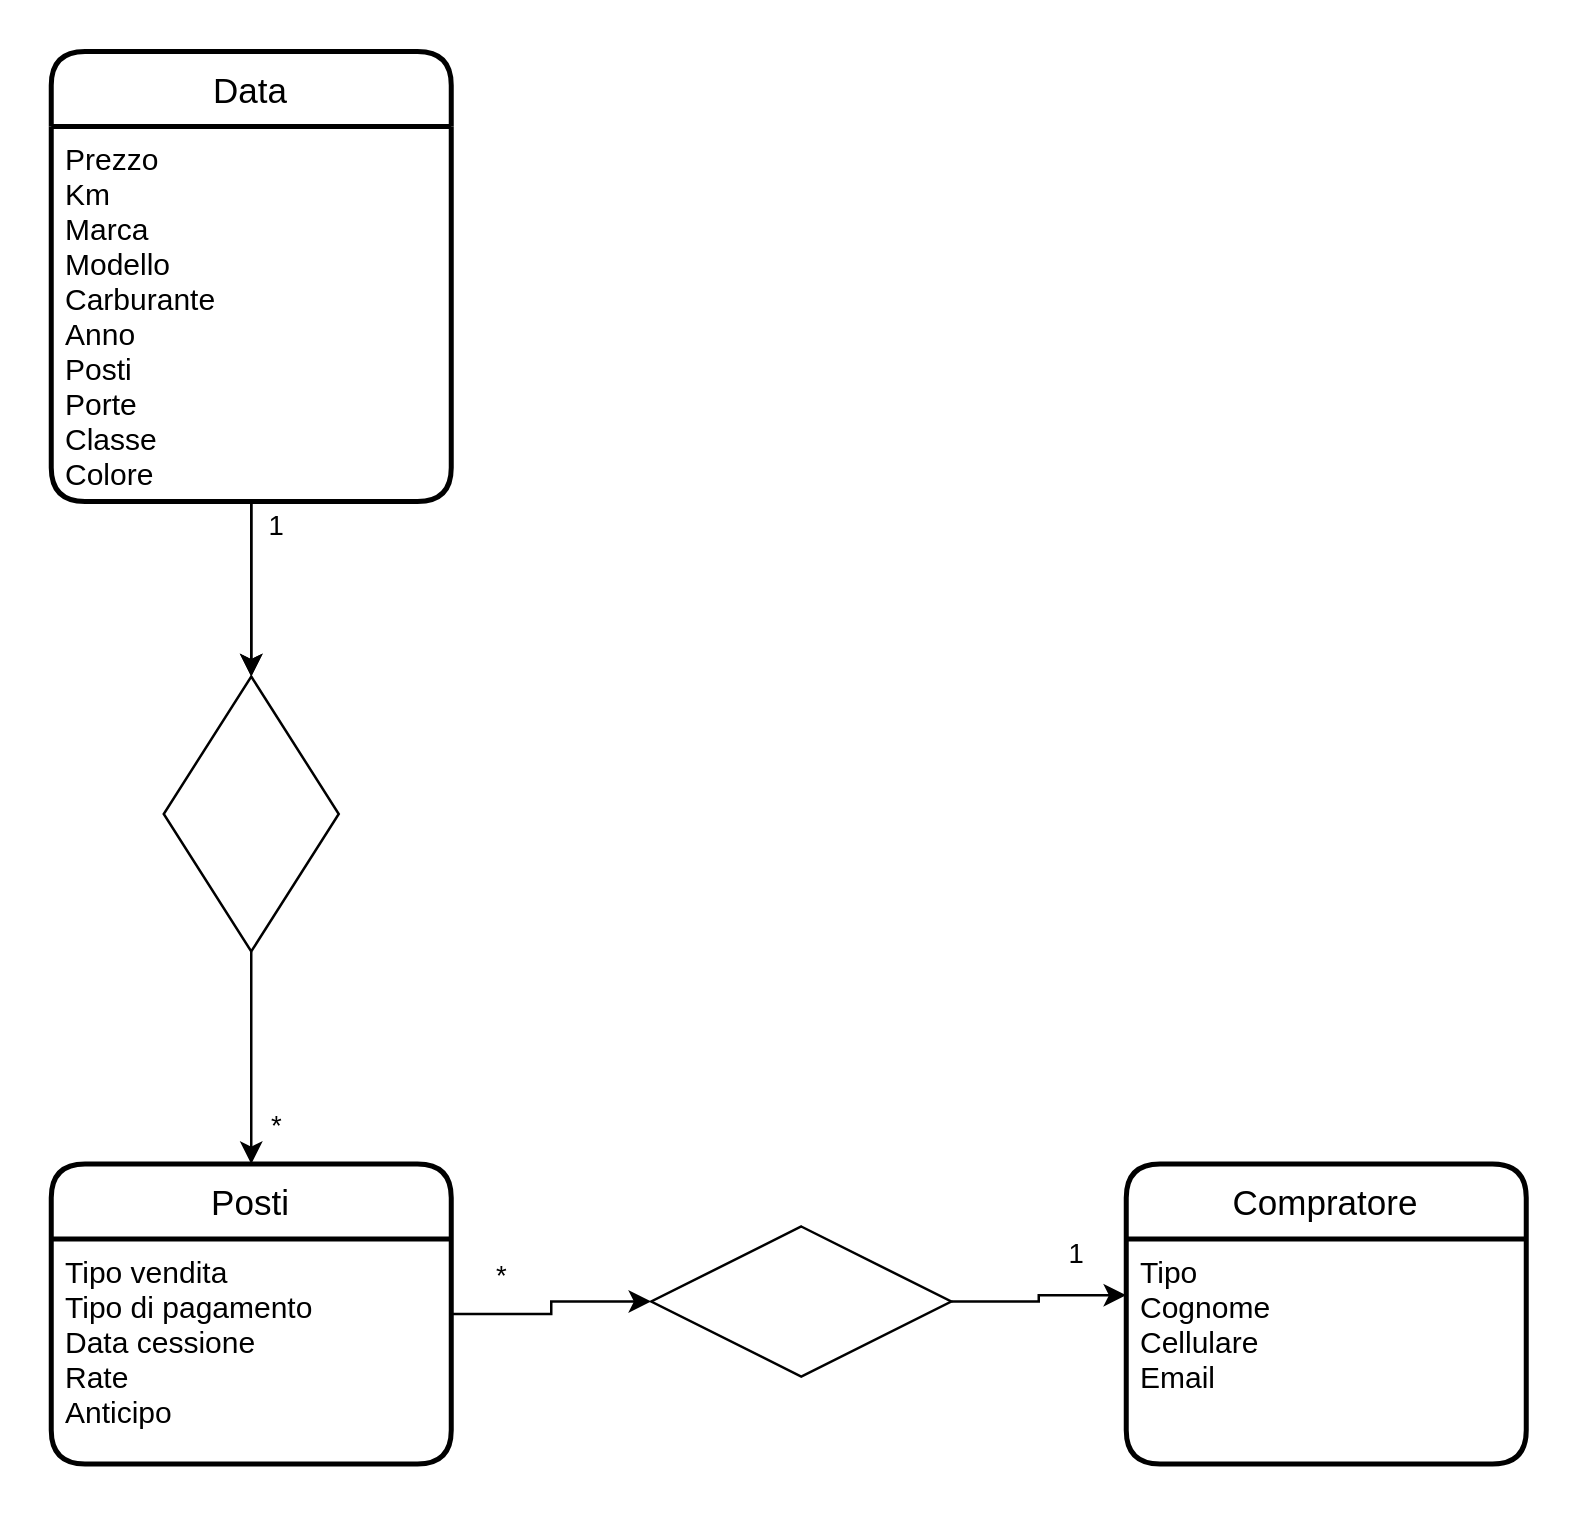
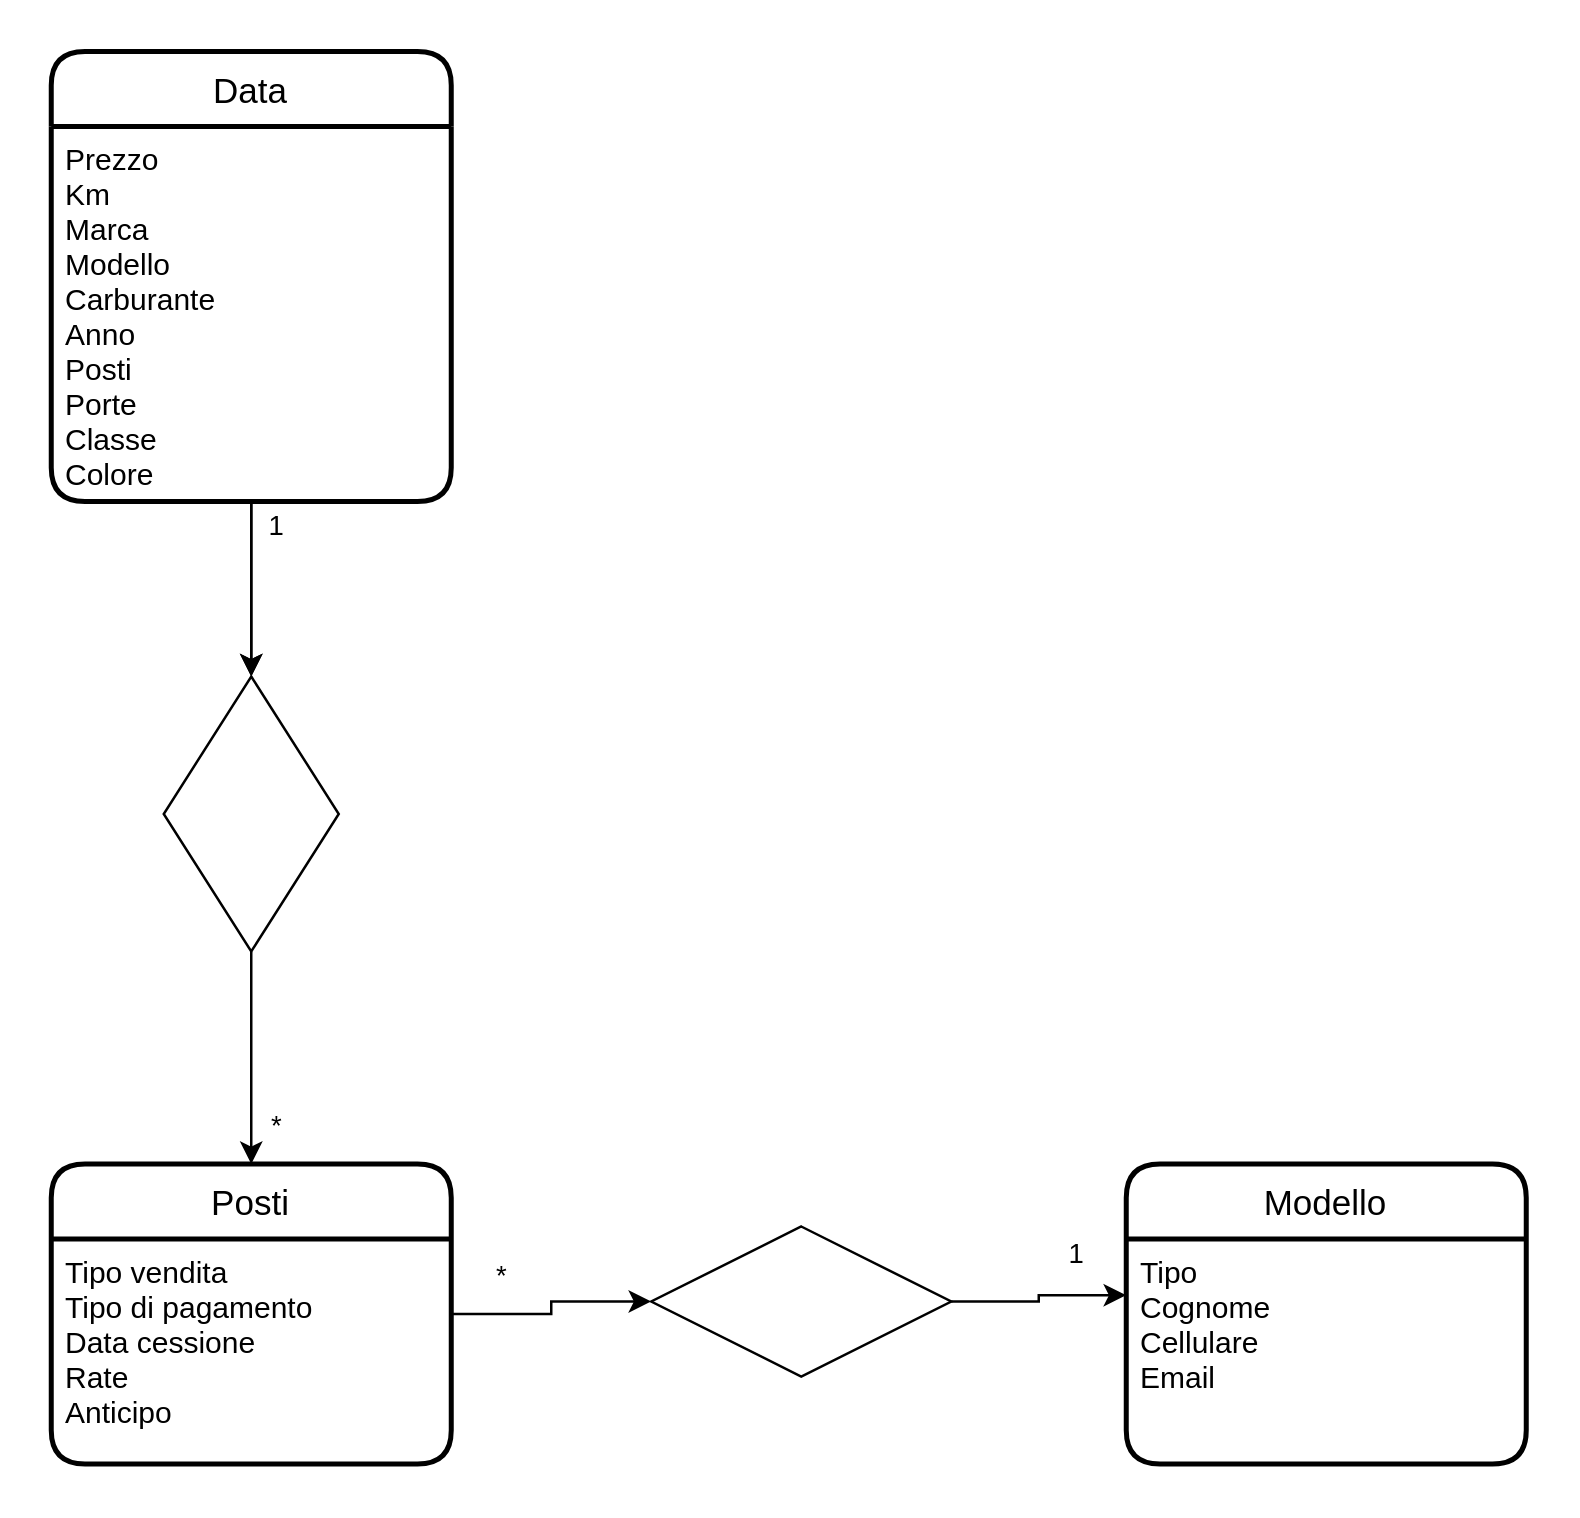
(1325, 1203) -> (1325, 1203)
